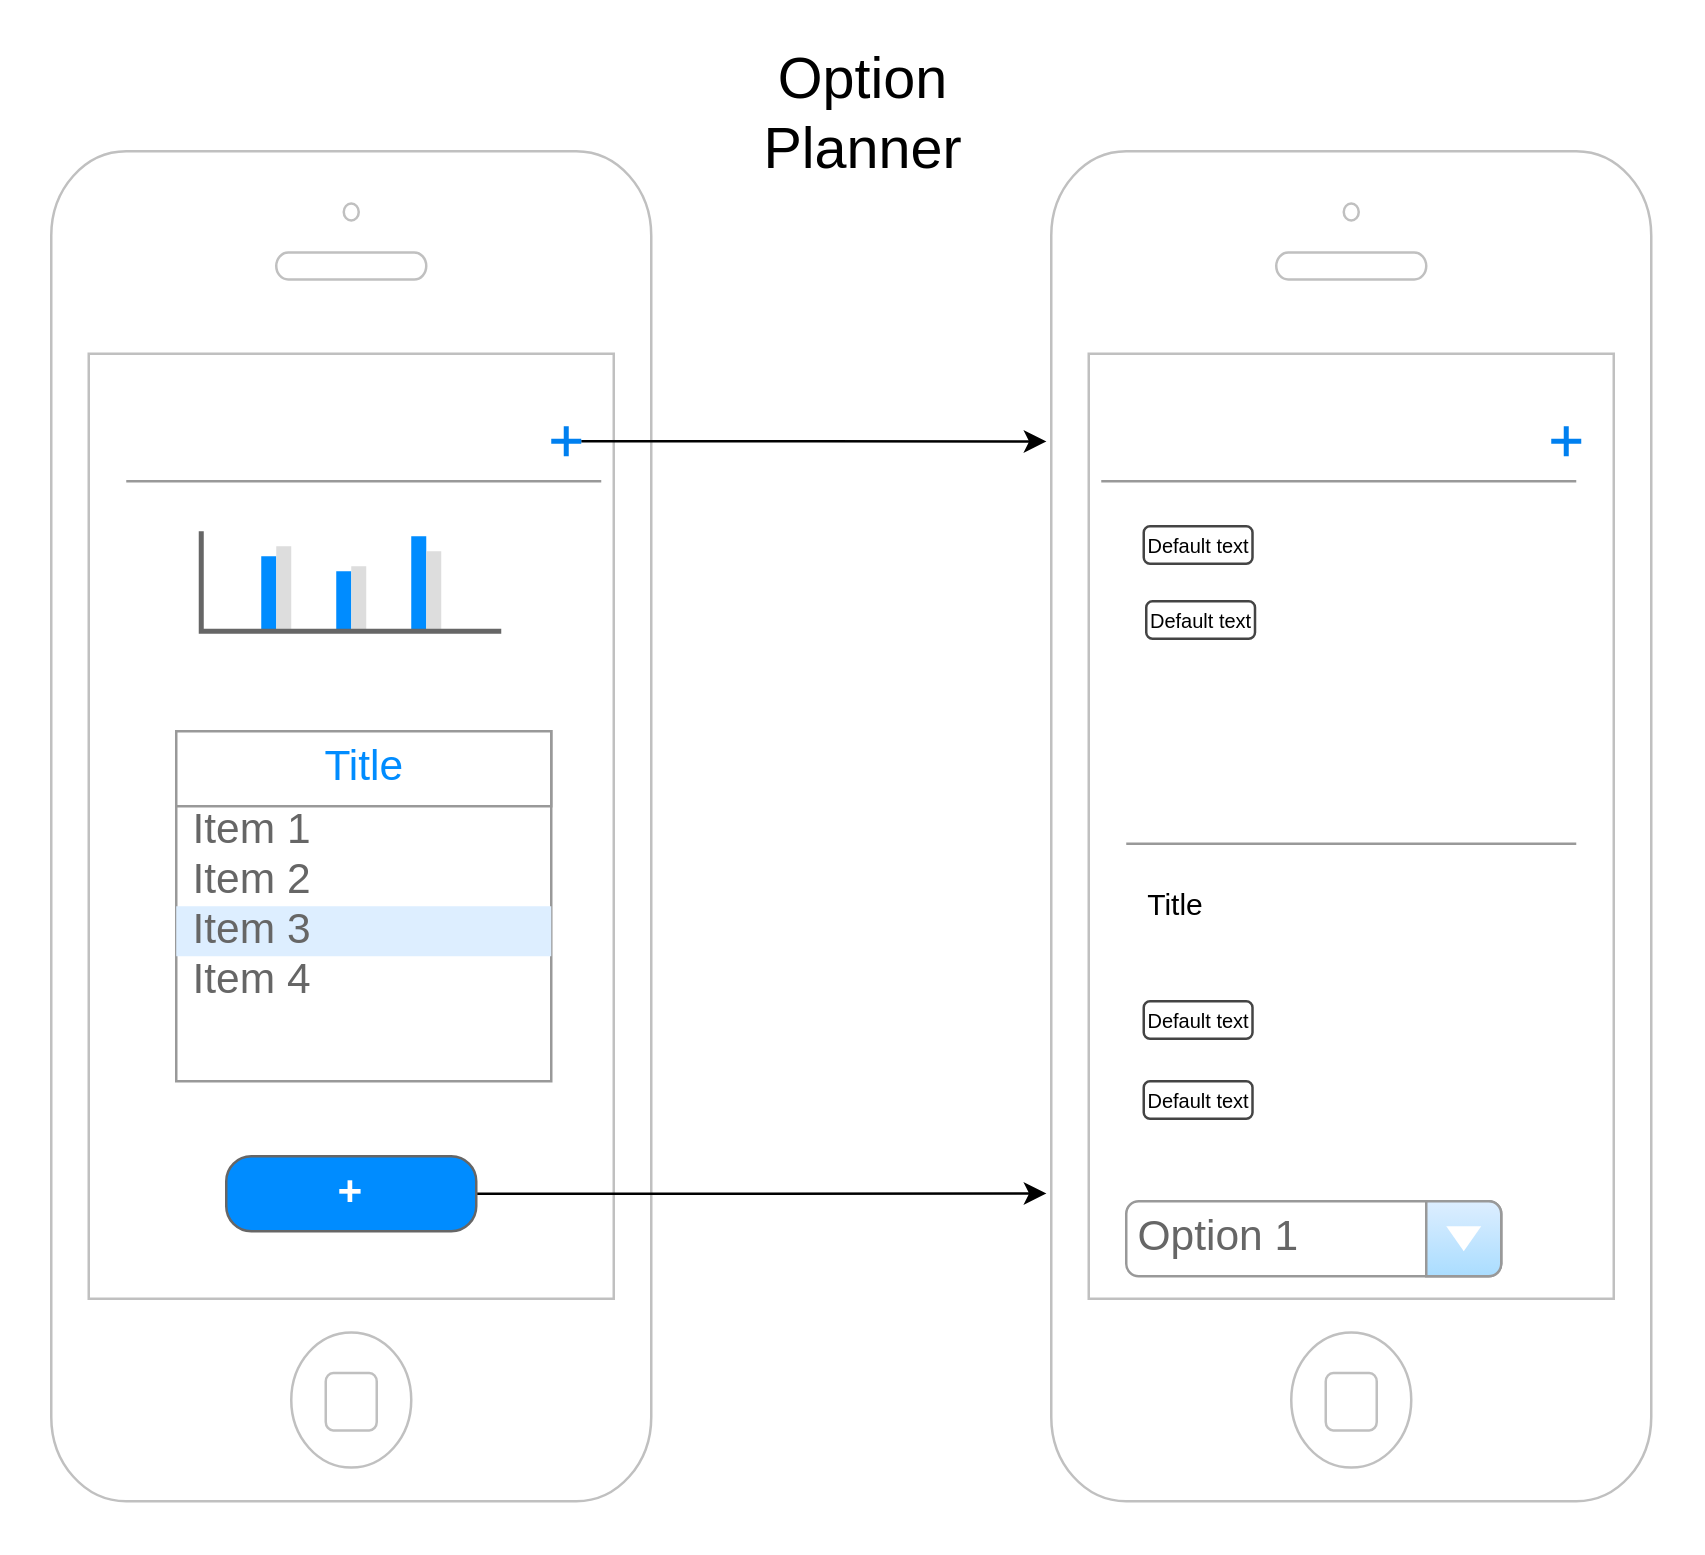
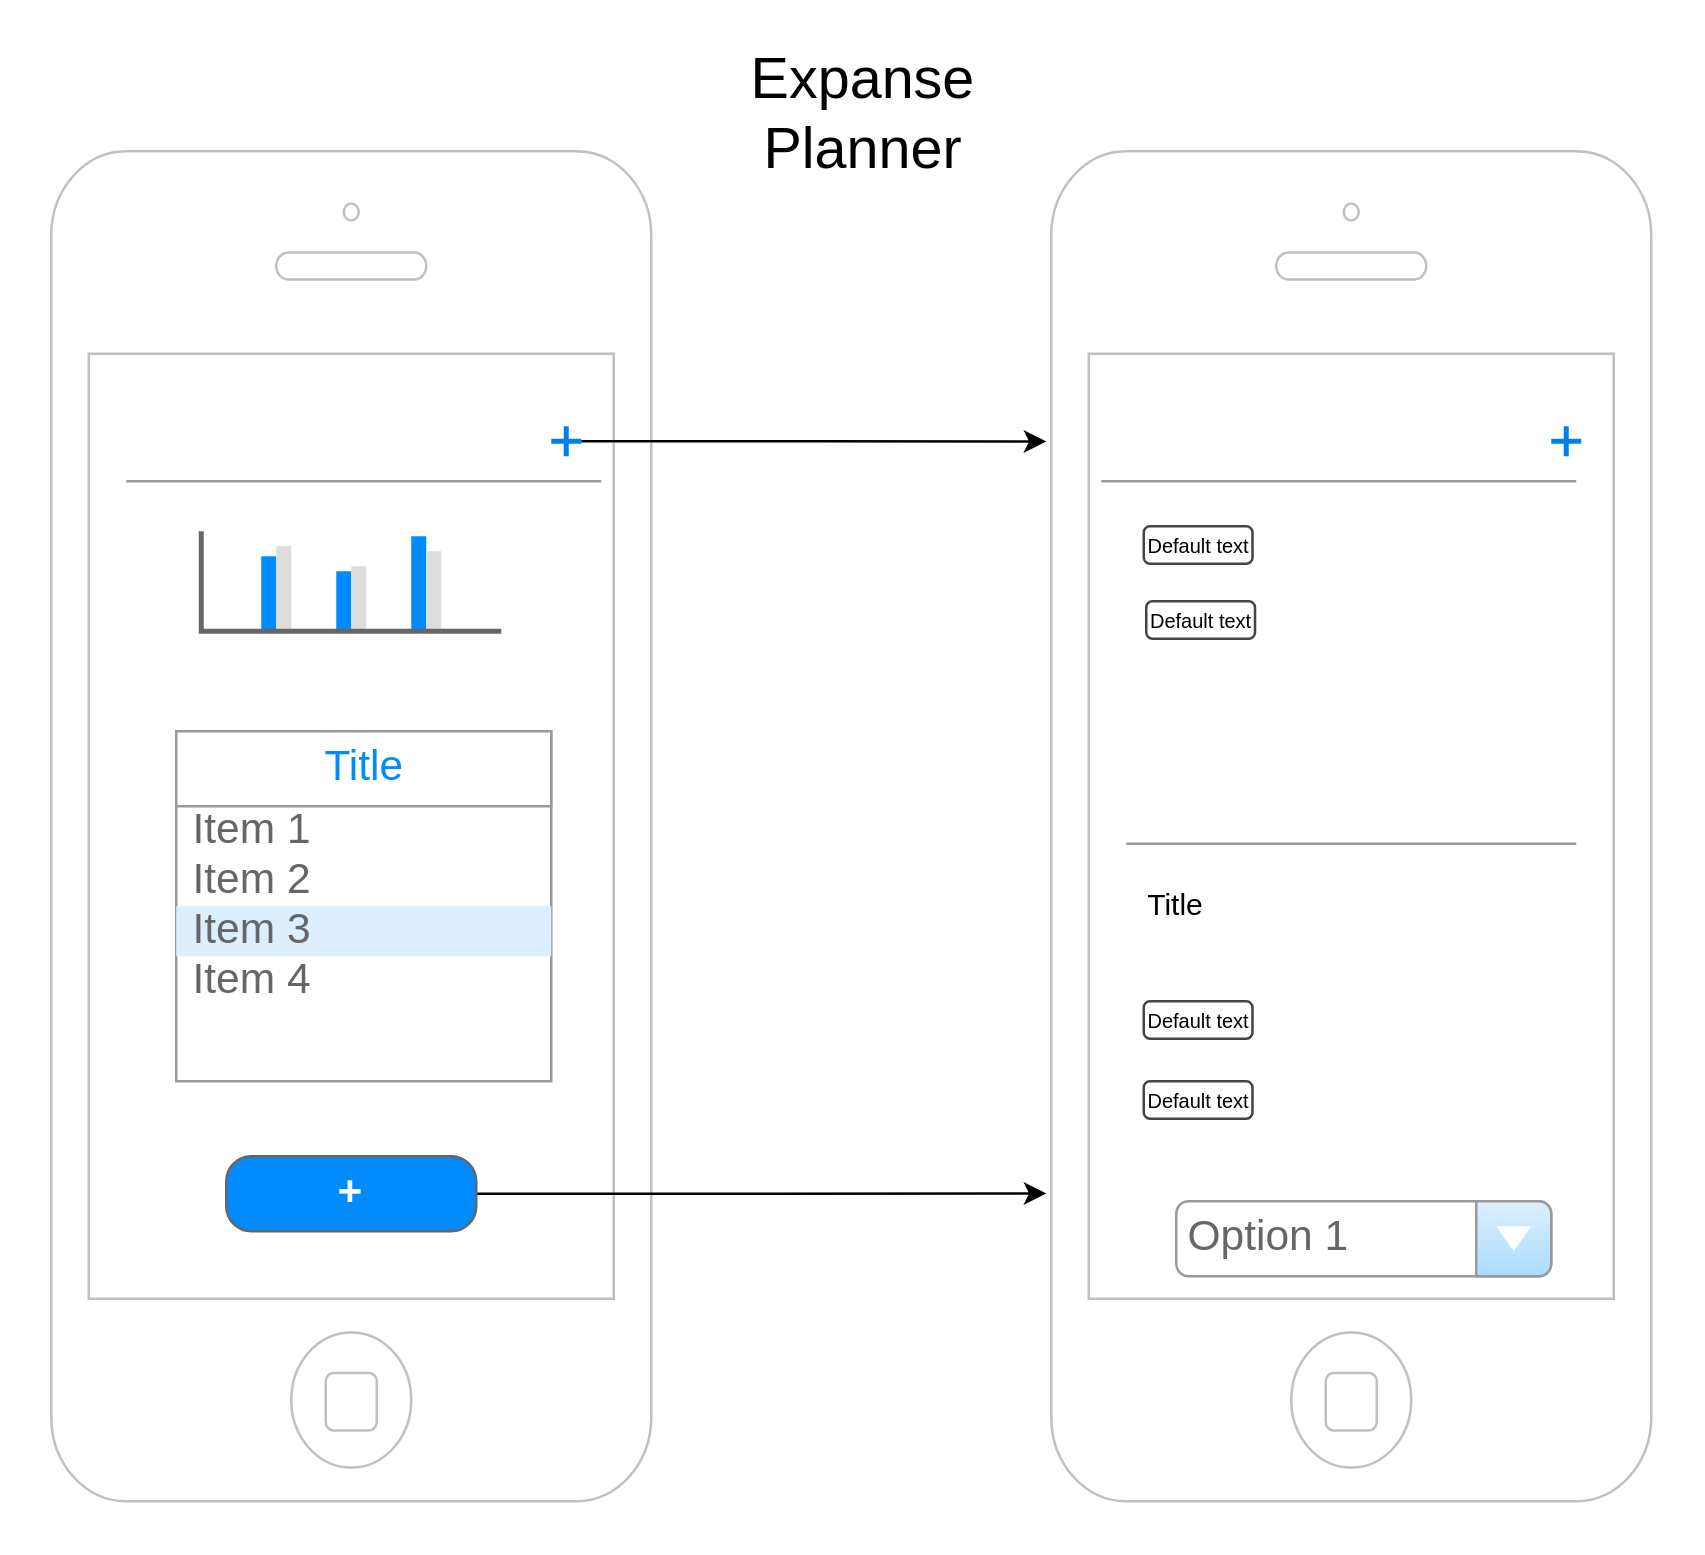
(864, 114) -> (864, 114)
(1314, 1239) -> (1364, 1239)
